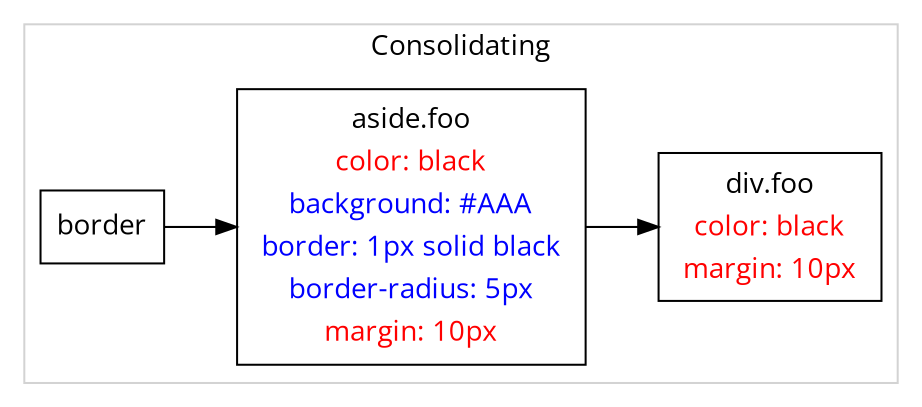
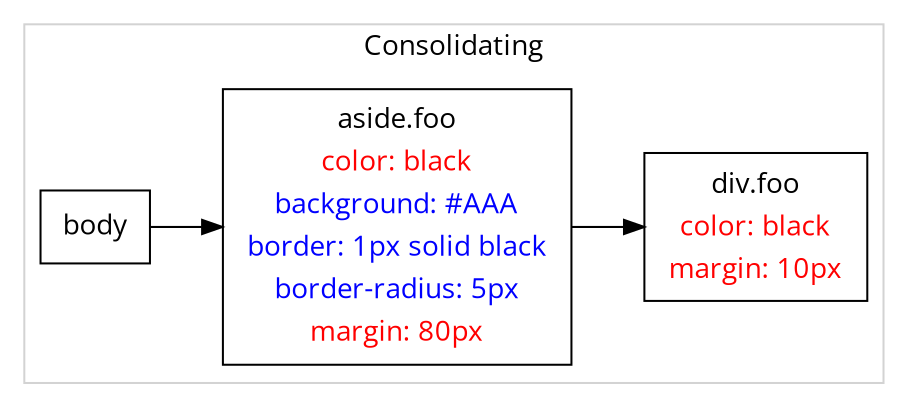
(102, 227) -> (95, 227)
(411, 332) -> (397, 332)
